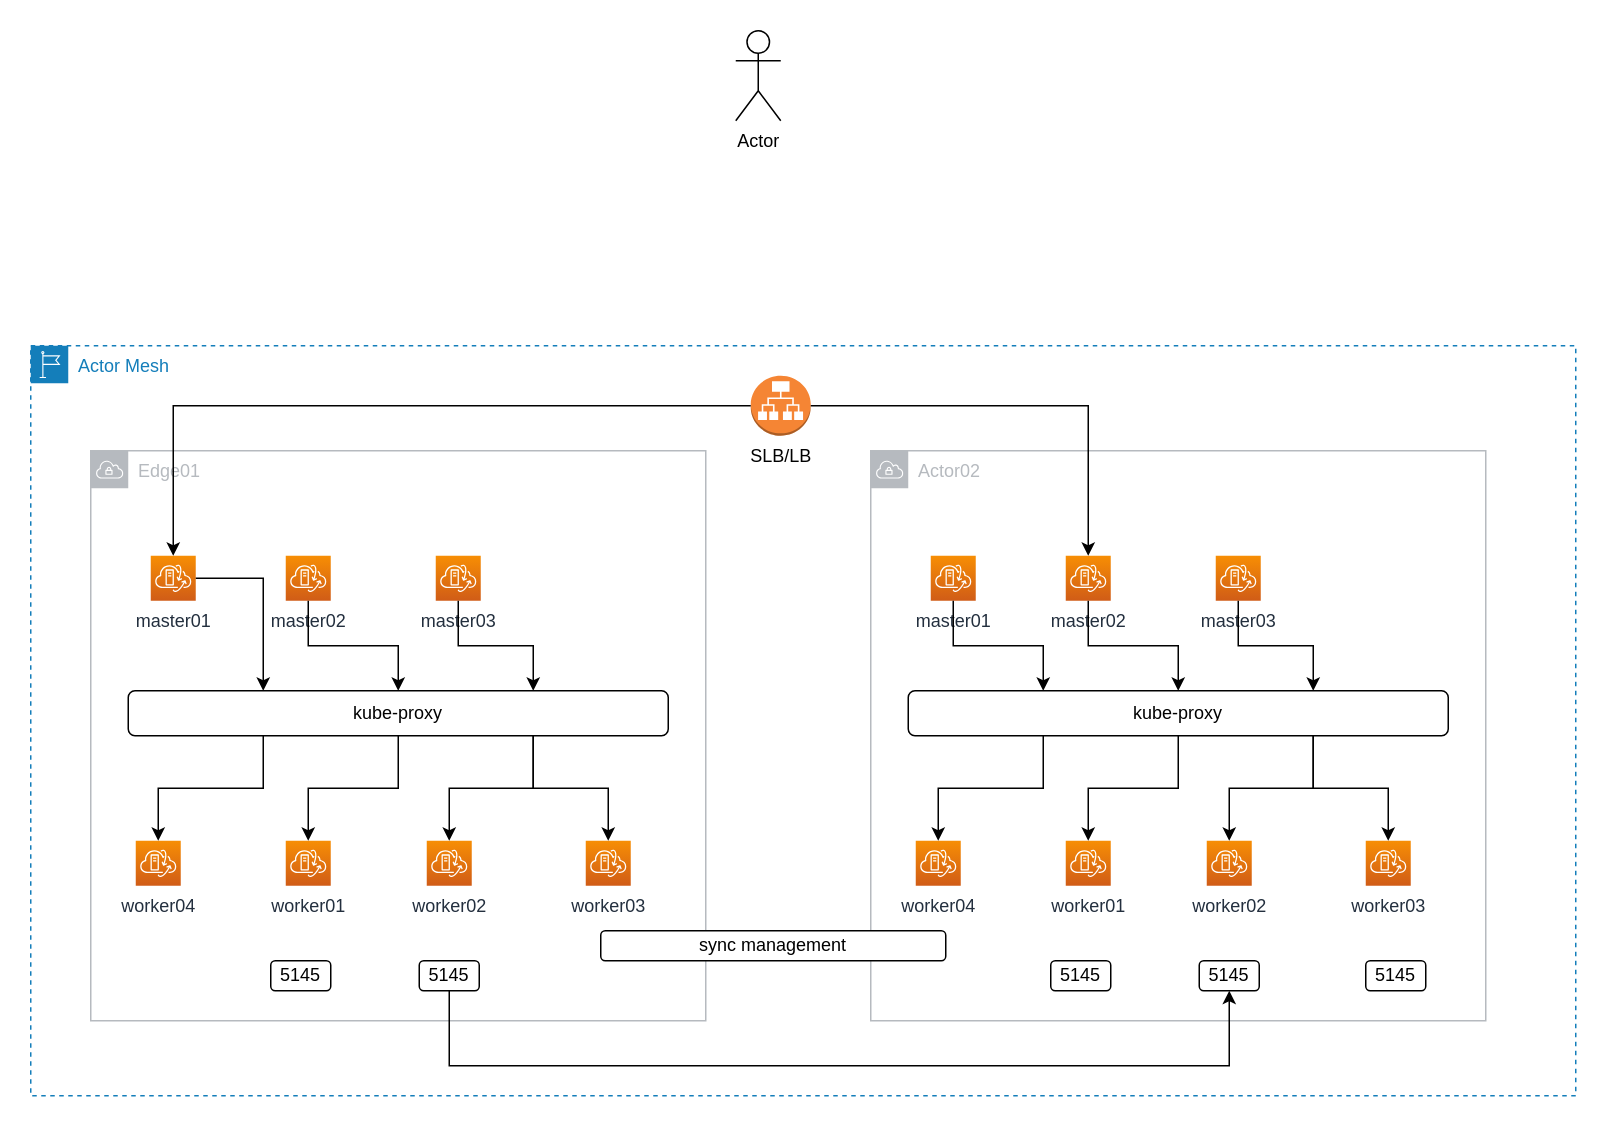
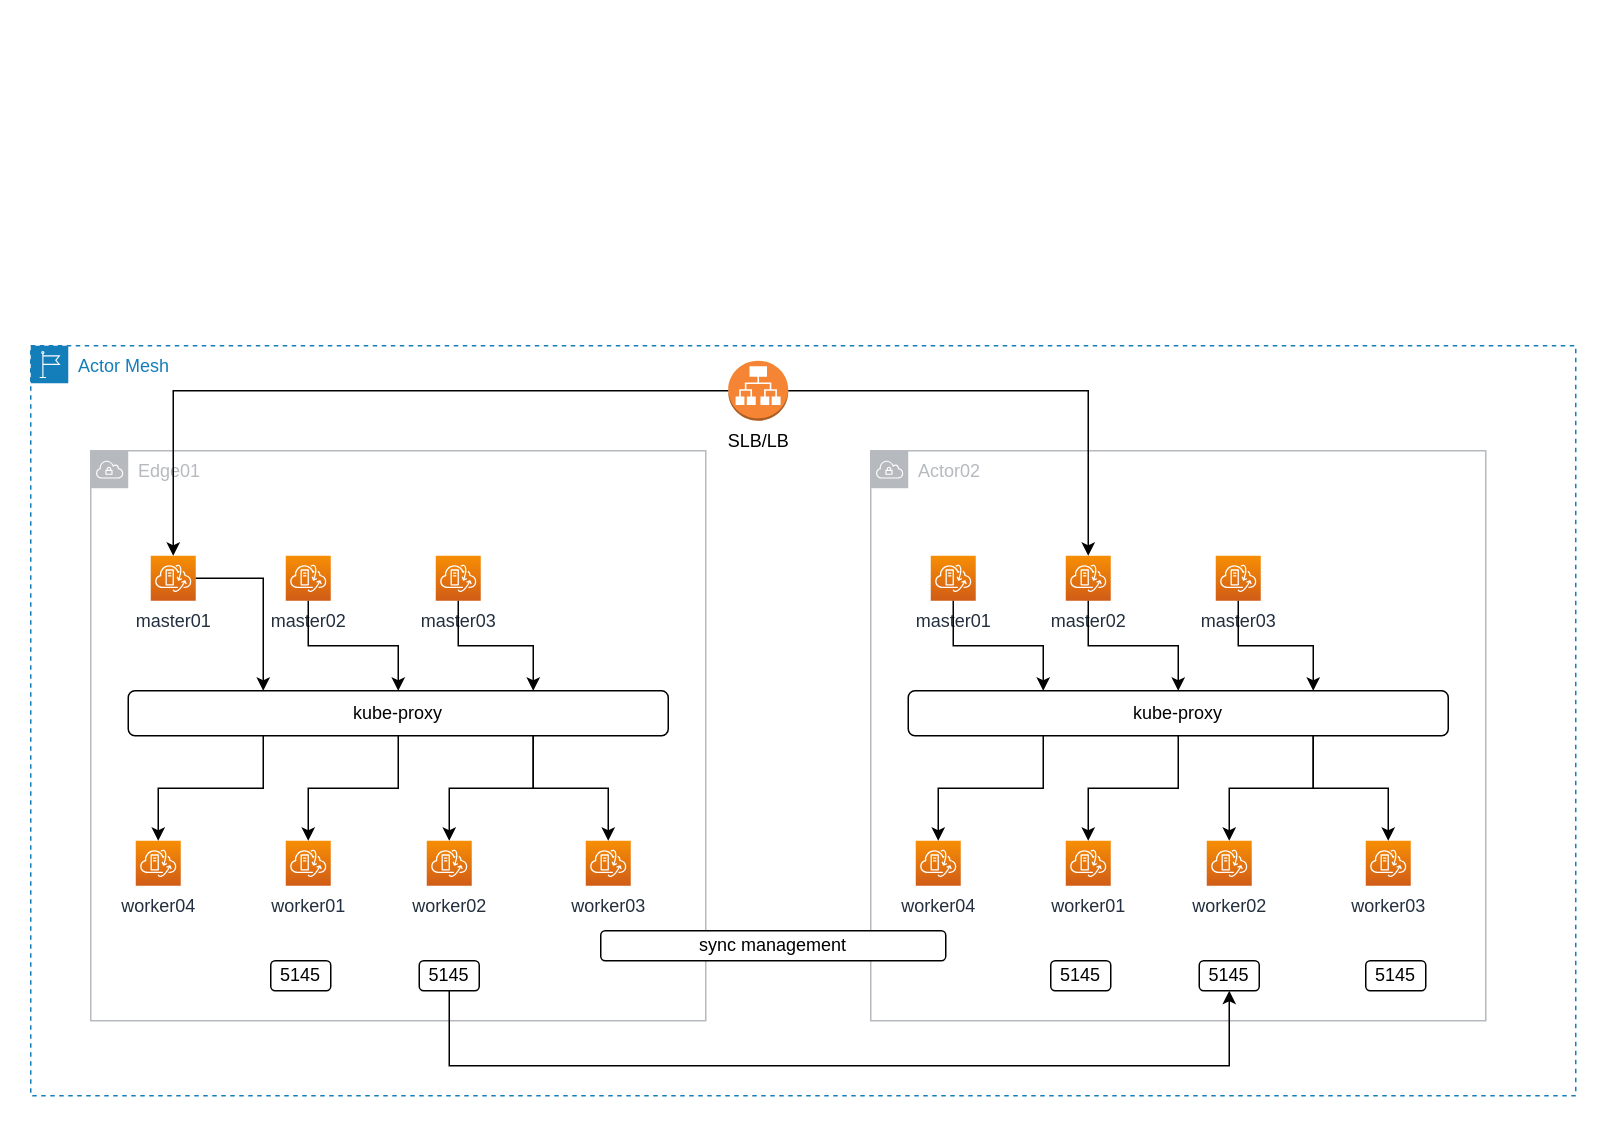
(758, 76) -> none
(781, 406) -> (758, 391)
